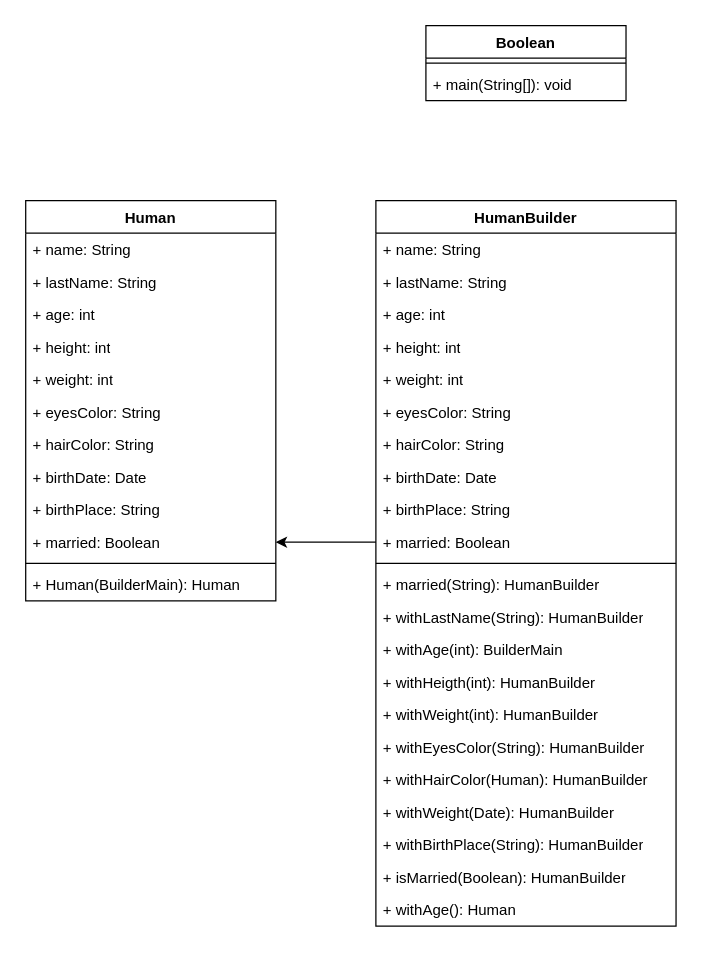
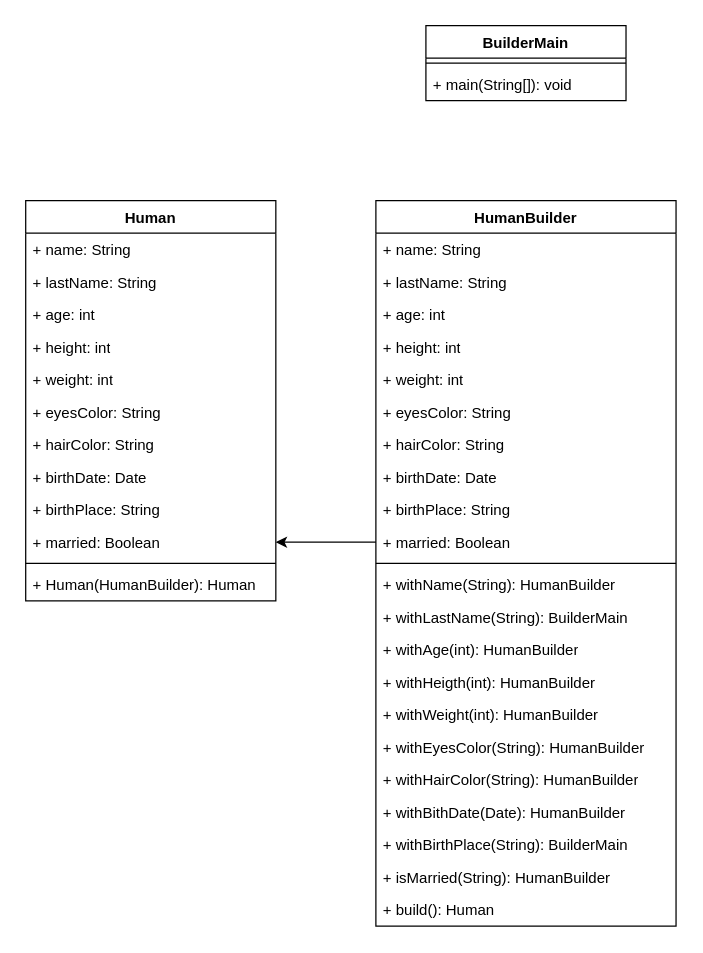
(526, 43) -> (526, 43)
(135, 586) -> (141, 586)
(500, 586) -> (504, 586)
(521, 618) -> (515, 618)
(481, 651) -> (487, 651)
(519, 781) -> (521, 781)
(504, 813) -> (512, 813)
(525, 846) -> (519, 846)
(510, 878) -> (506, 878)
(451, 911) -> (441, 911)
